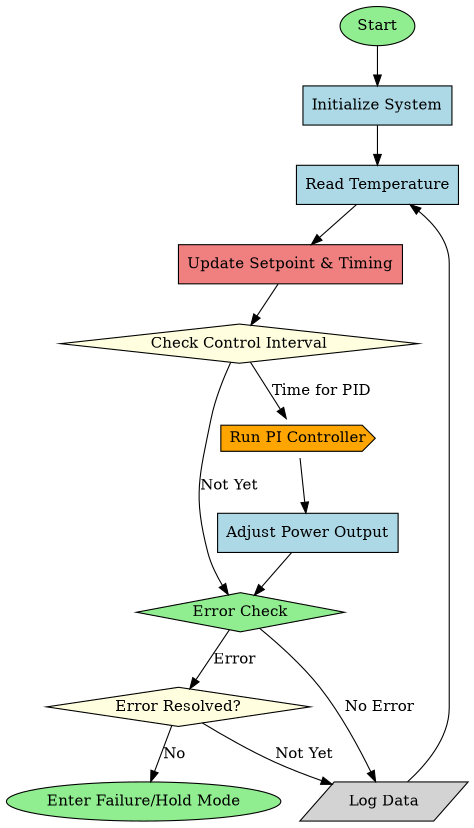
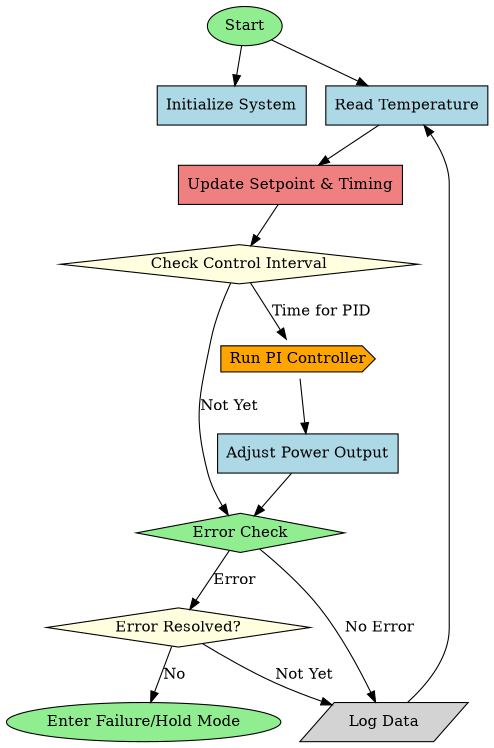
(377, 140) -> (315, 60)
